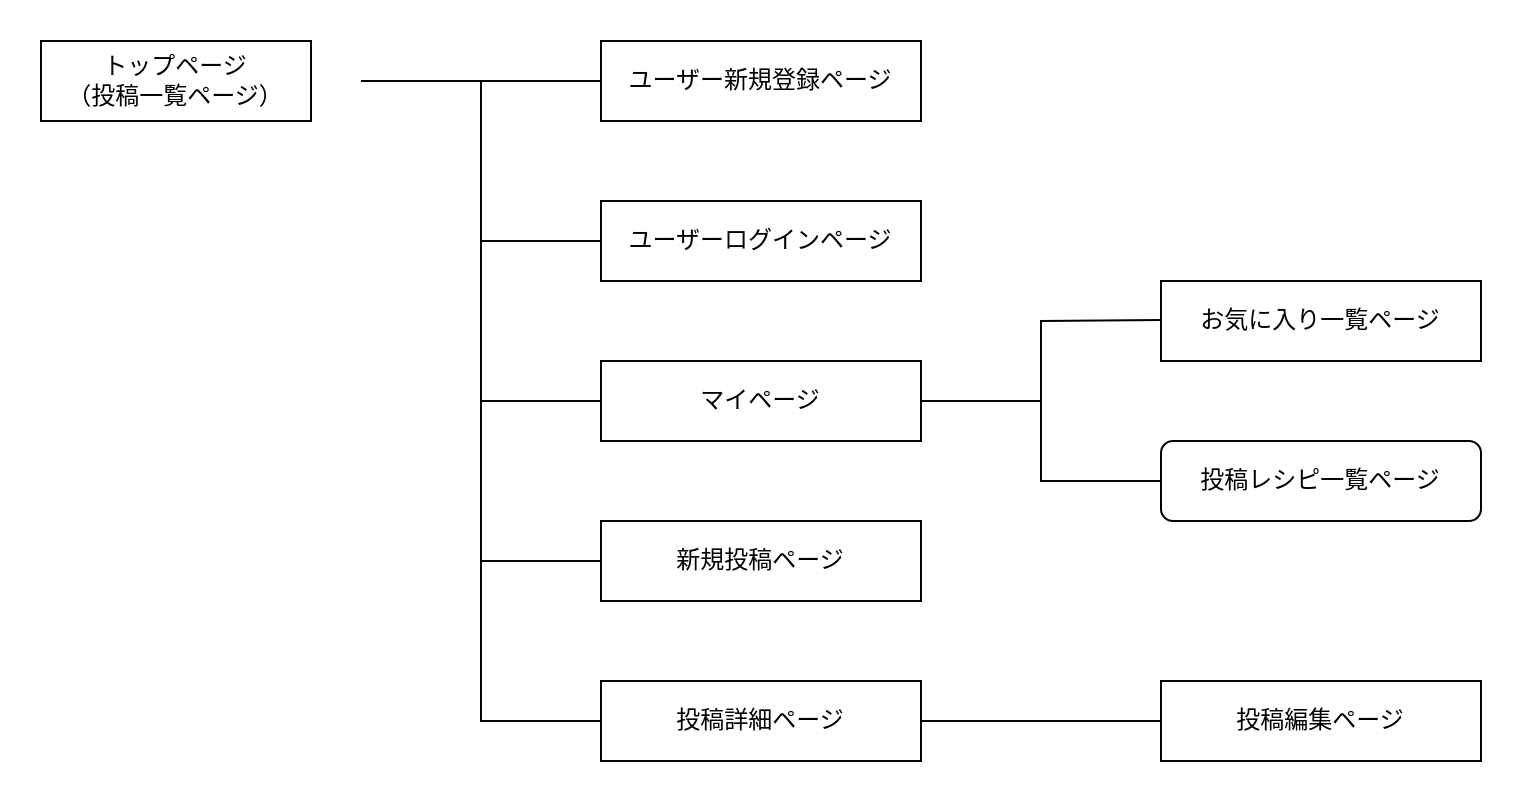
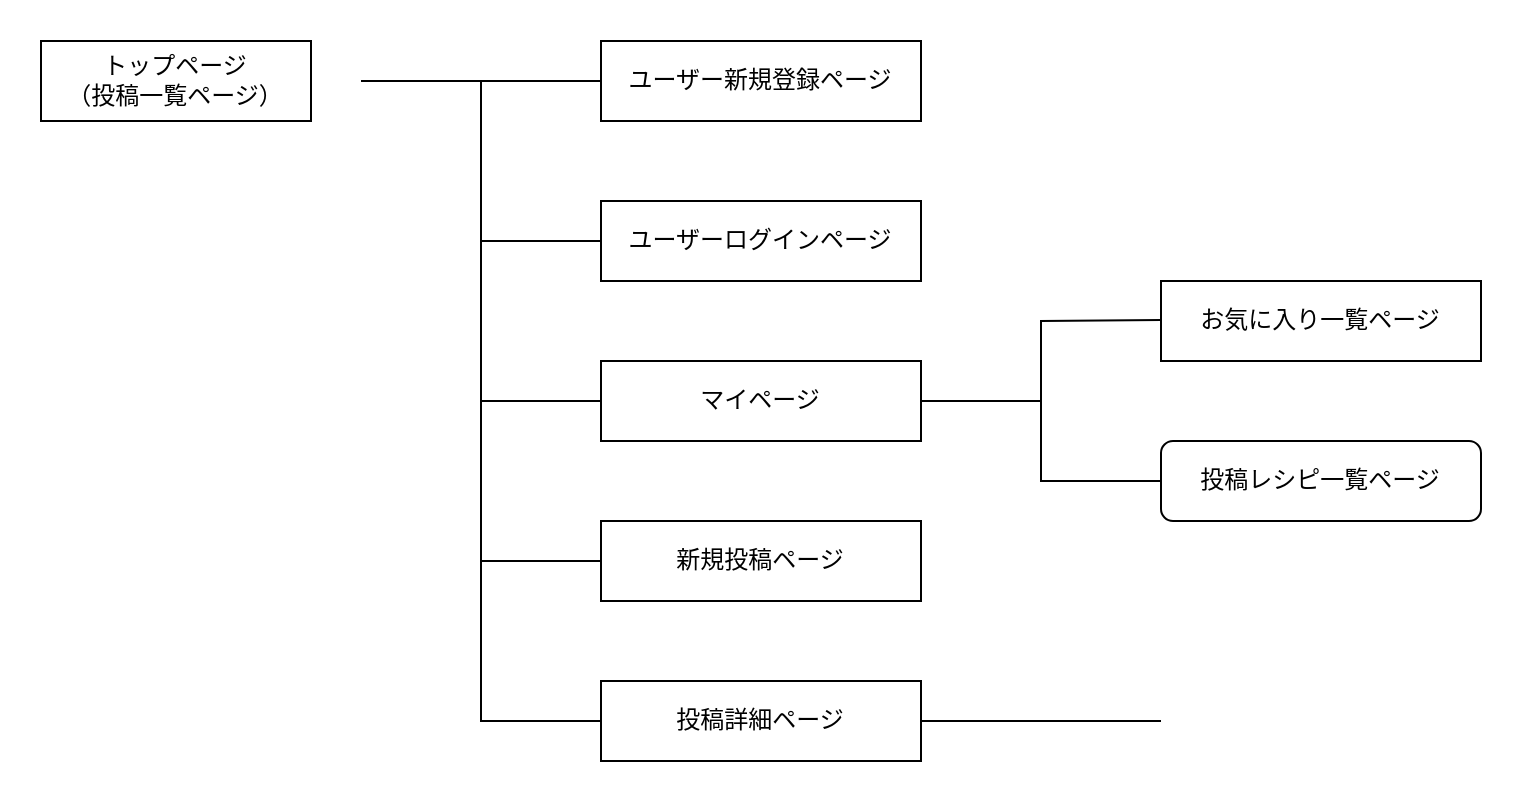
(1321, 721) -> none
